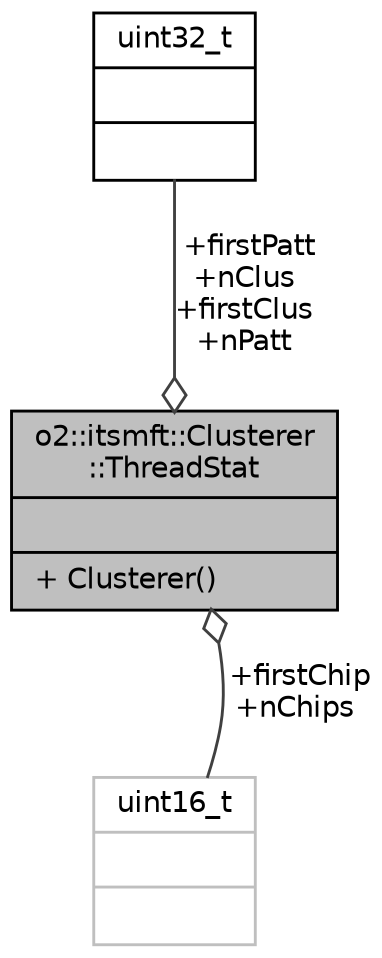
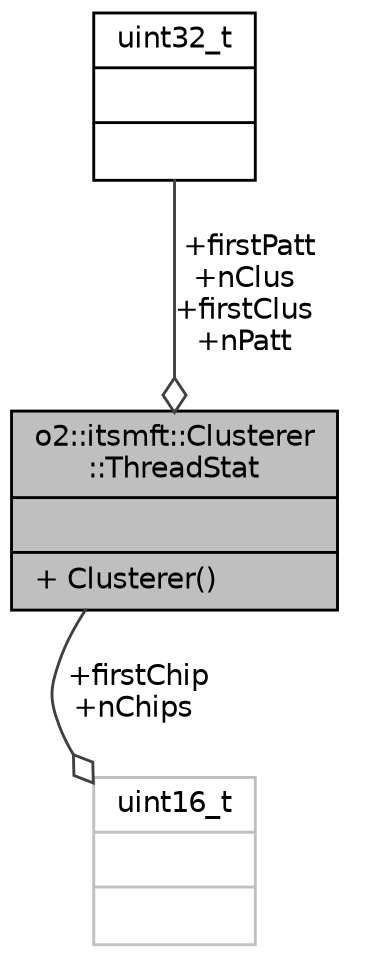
(222, 712) -> (54, 680)
